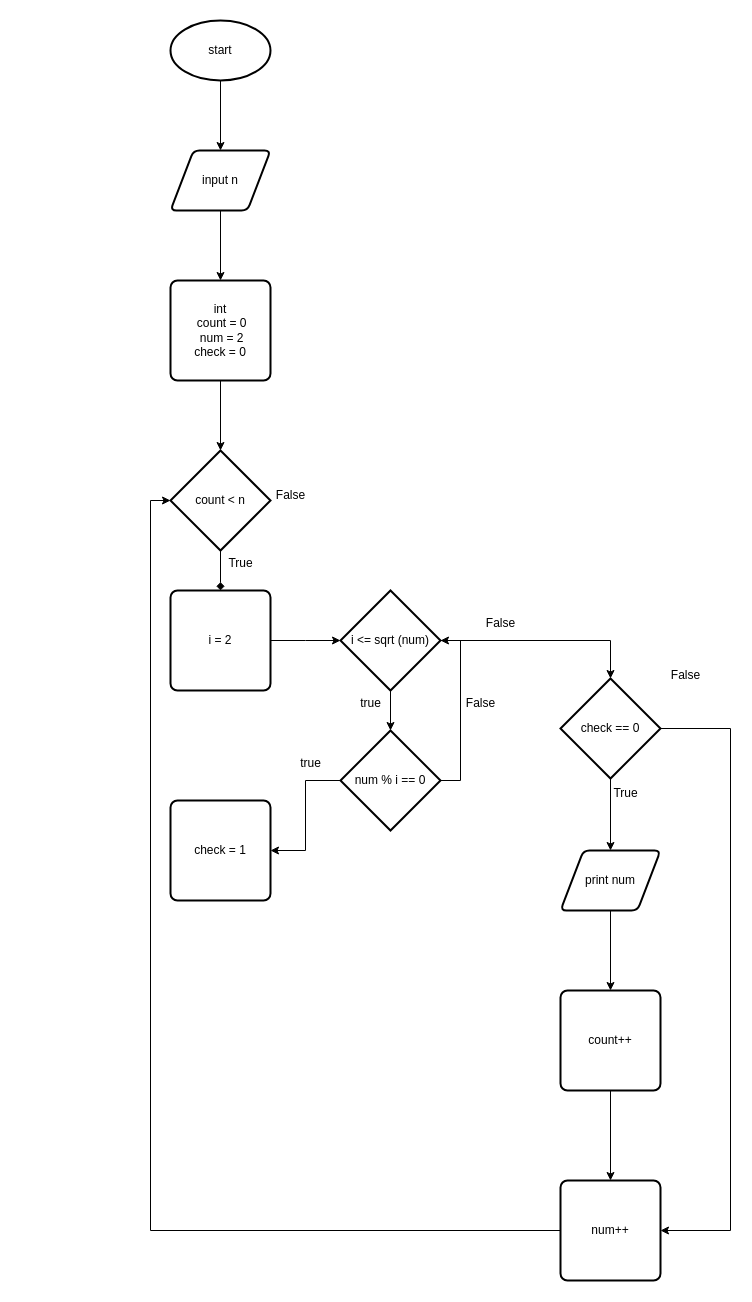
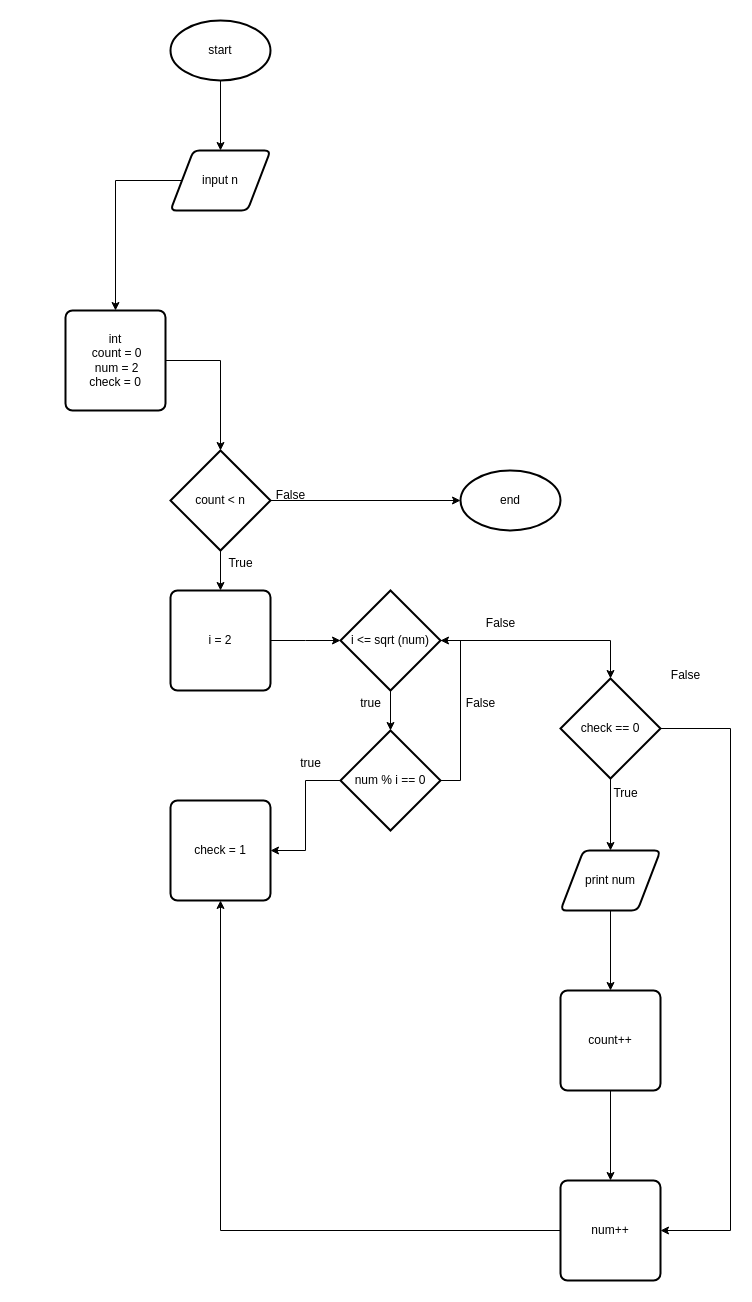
(221, 331) -> (116, 361)
none -> (362, 501)
none -> (511, 501)
(221, 582) -> (221, 582)
(151, 896) -> (221, 1070)
